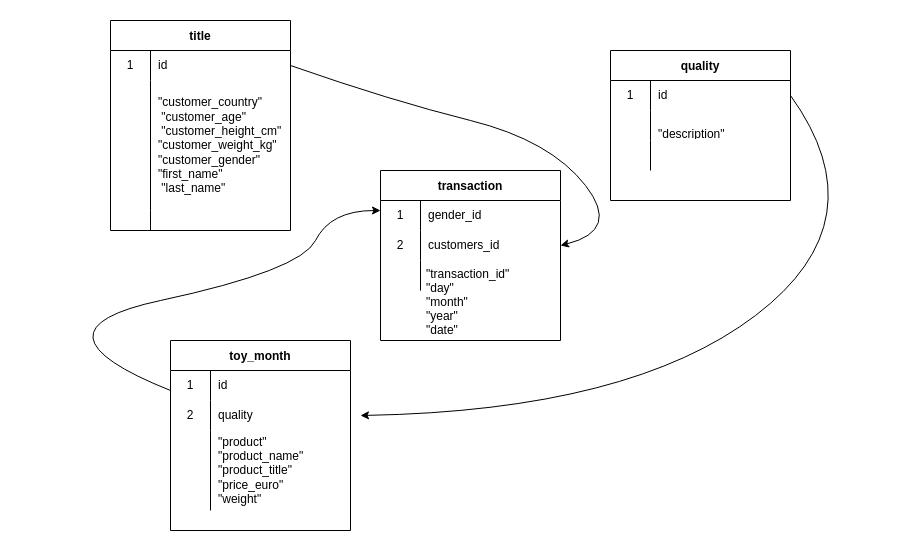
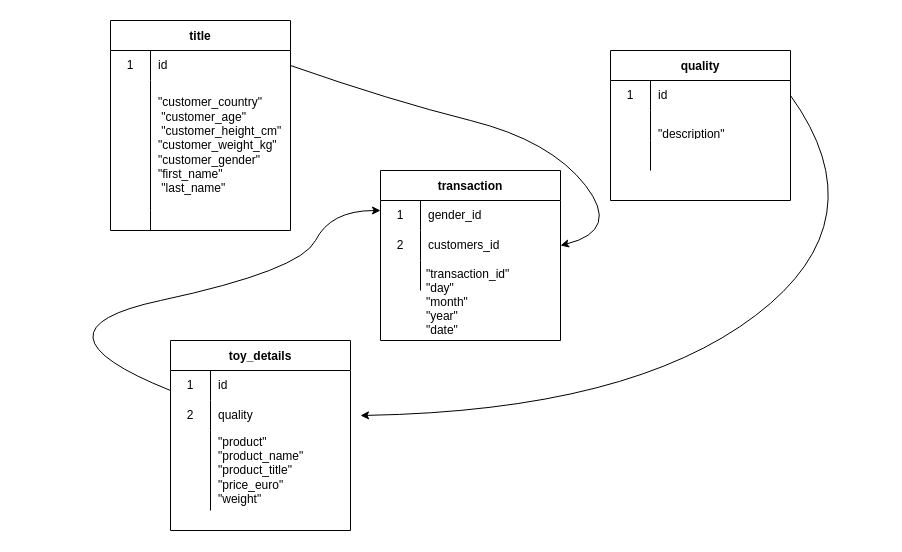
(260, 356) -> (260, 356)
